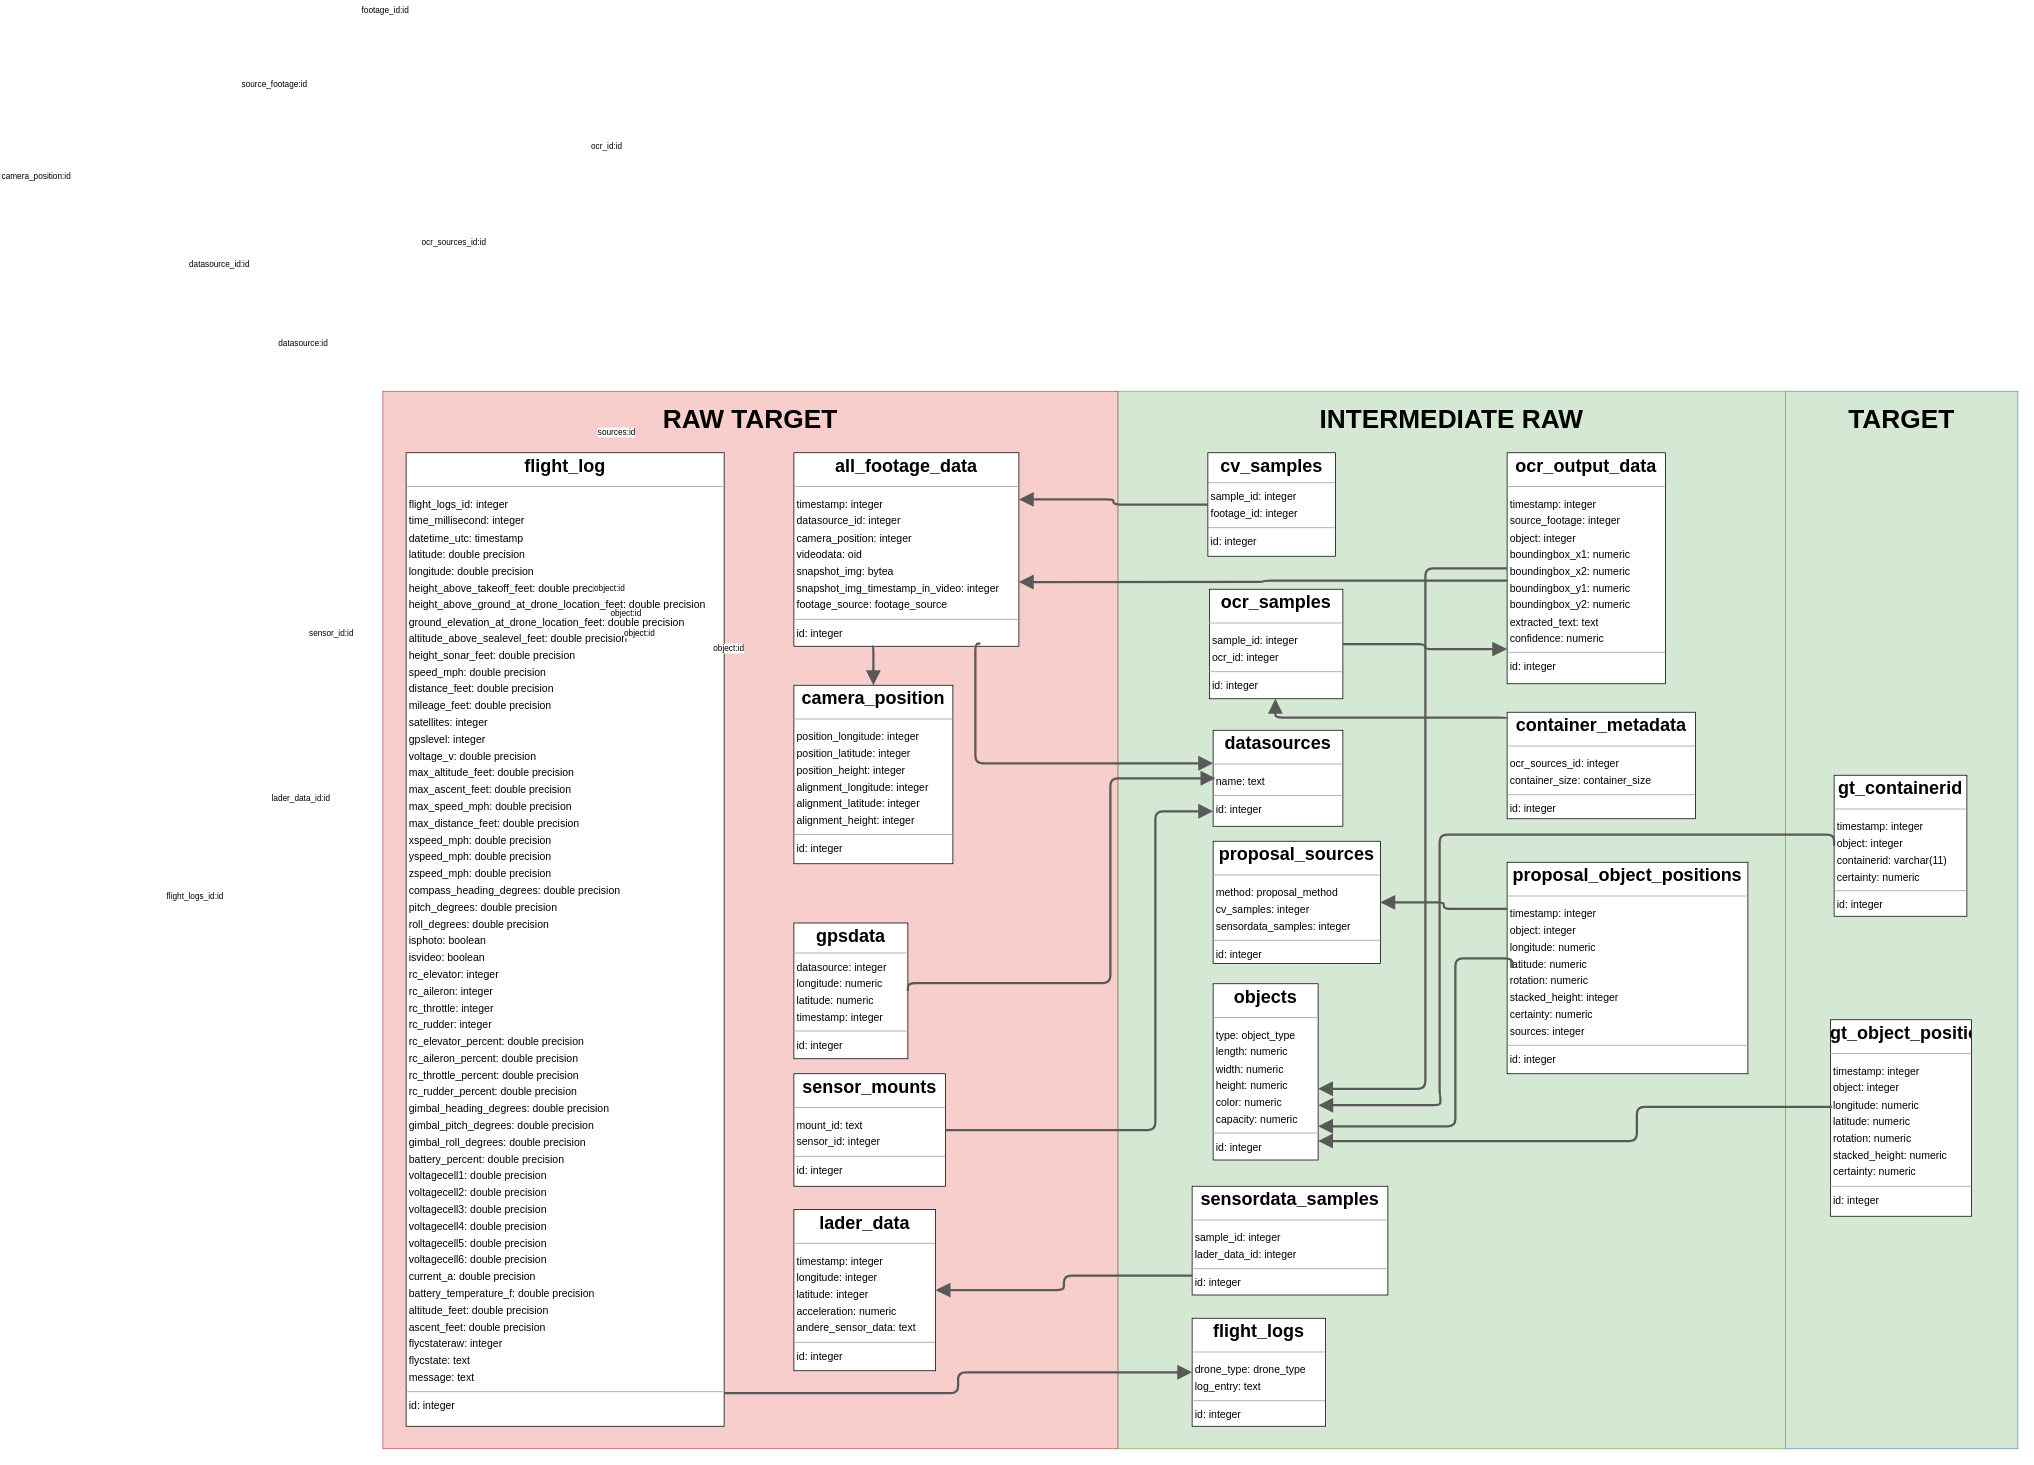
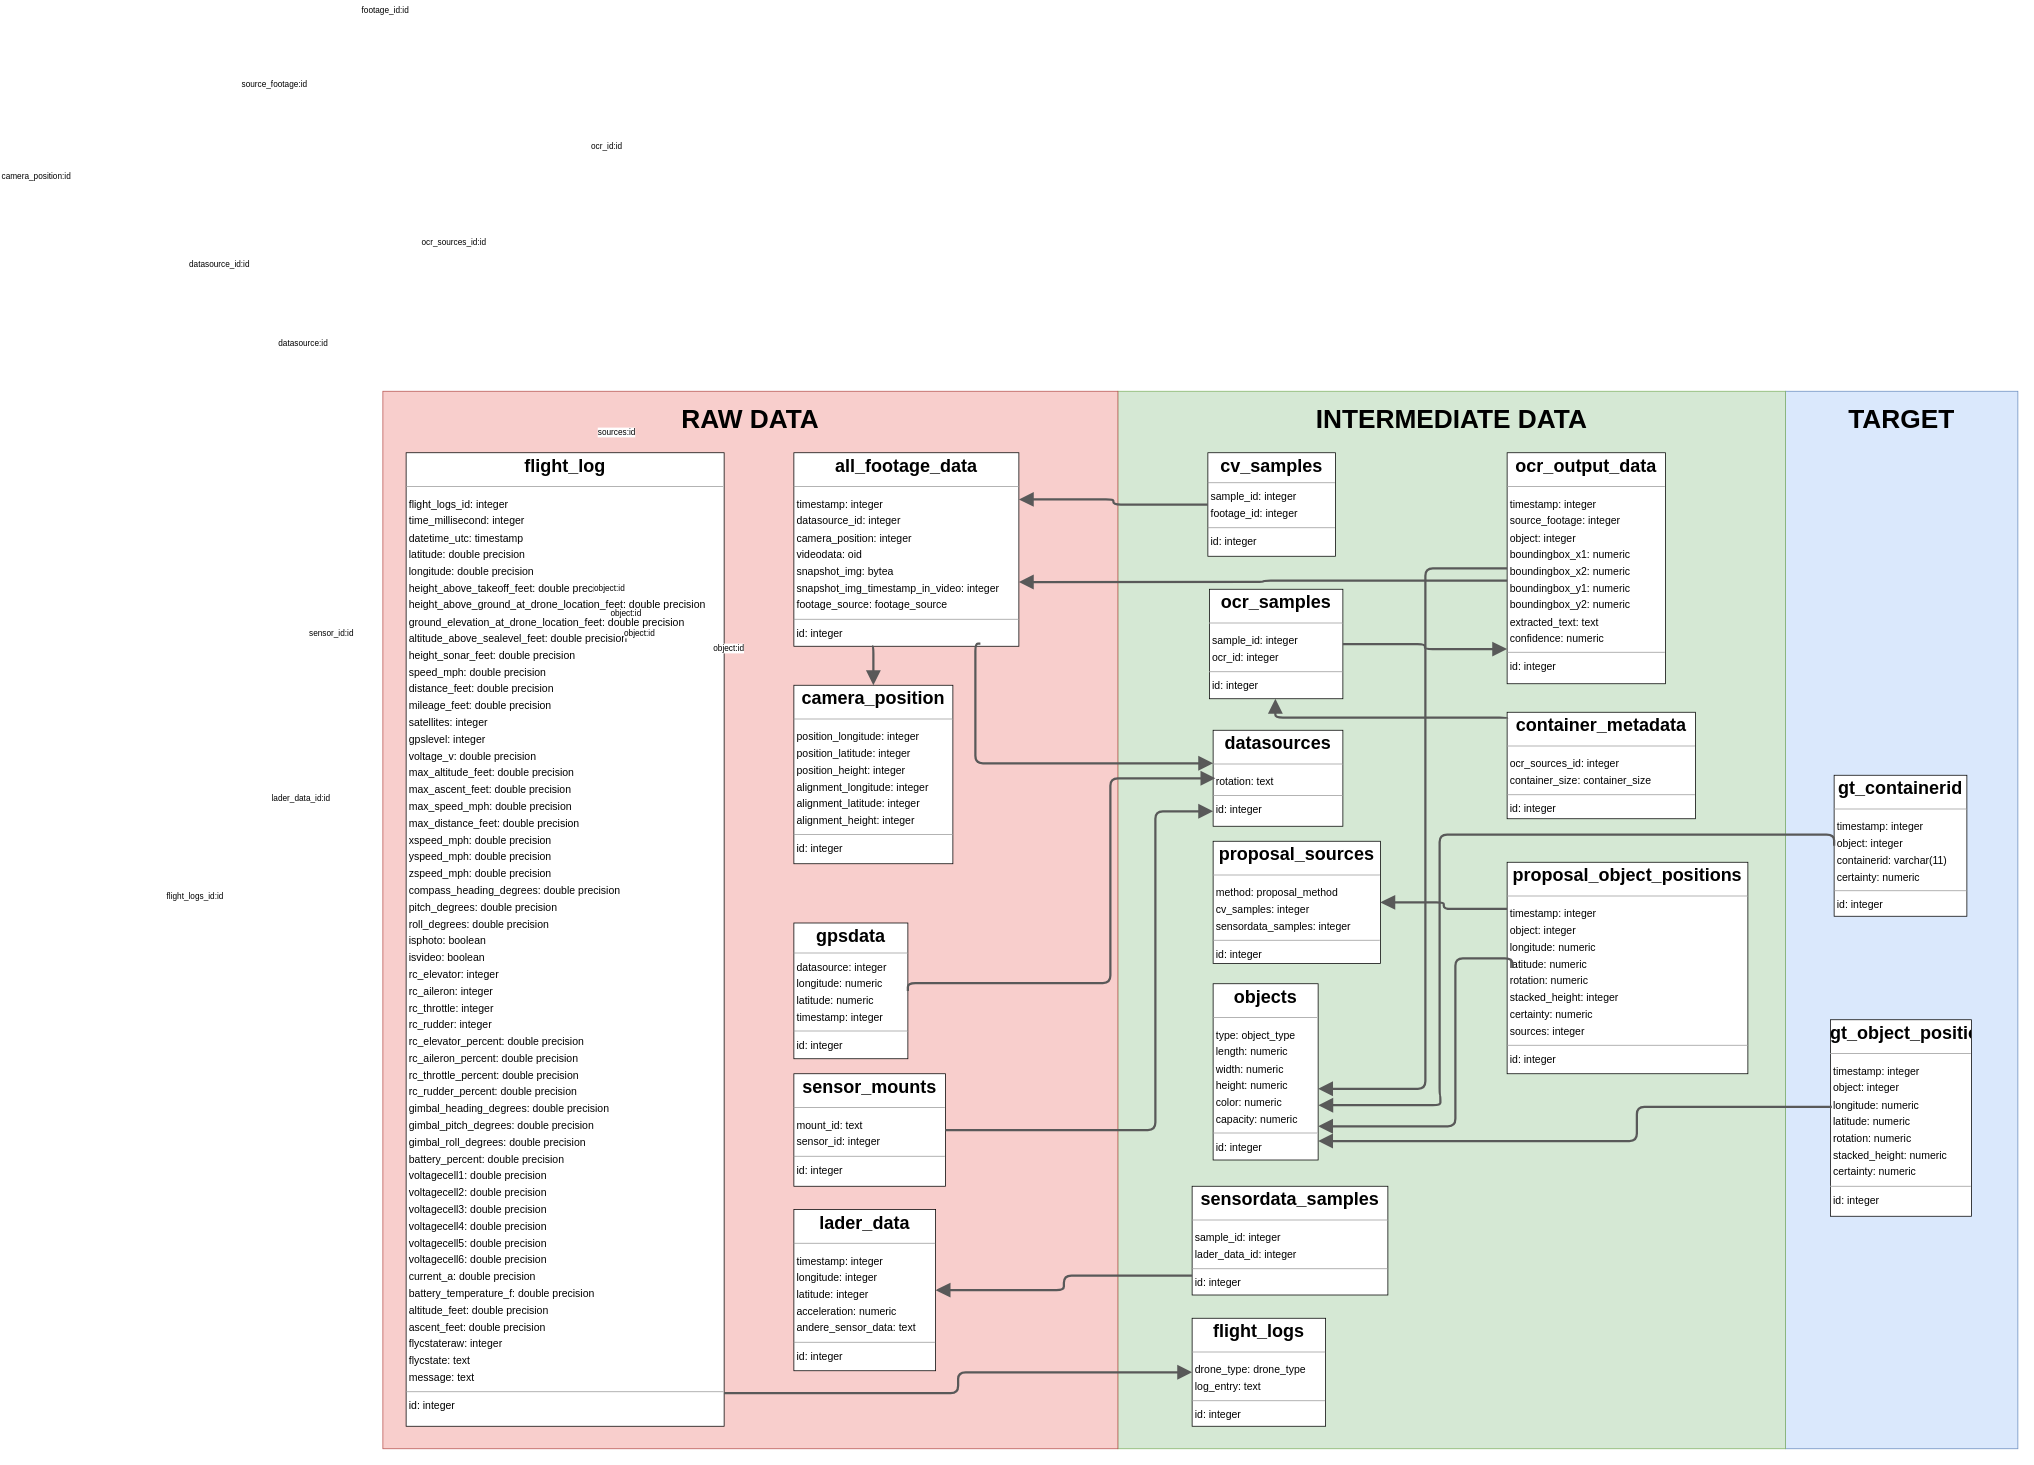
(750, 418) -> (750, 418)
(1452, 418) -> (1452, 418)
(1245, 749) -> (1250, 749)
(1902, 920) -> (1902, 920)
